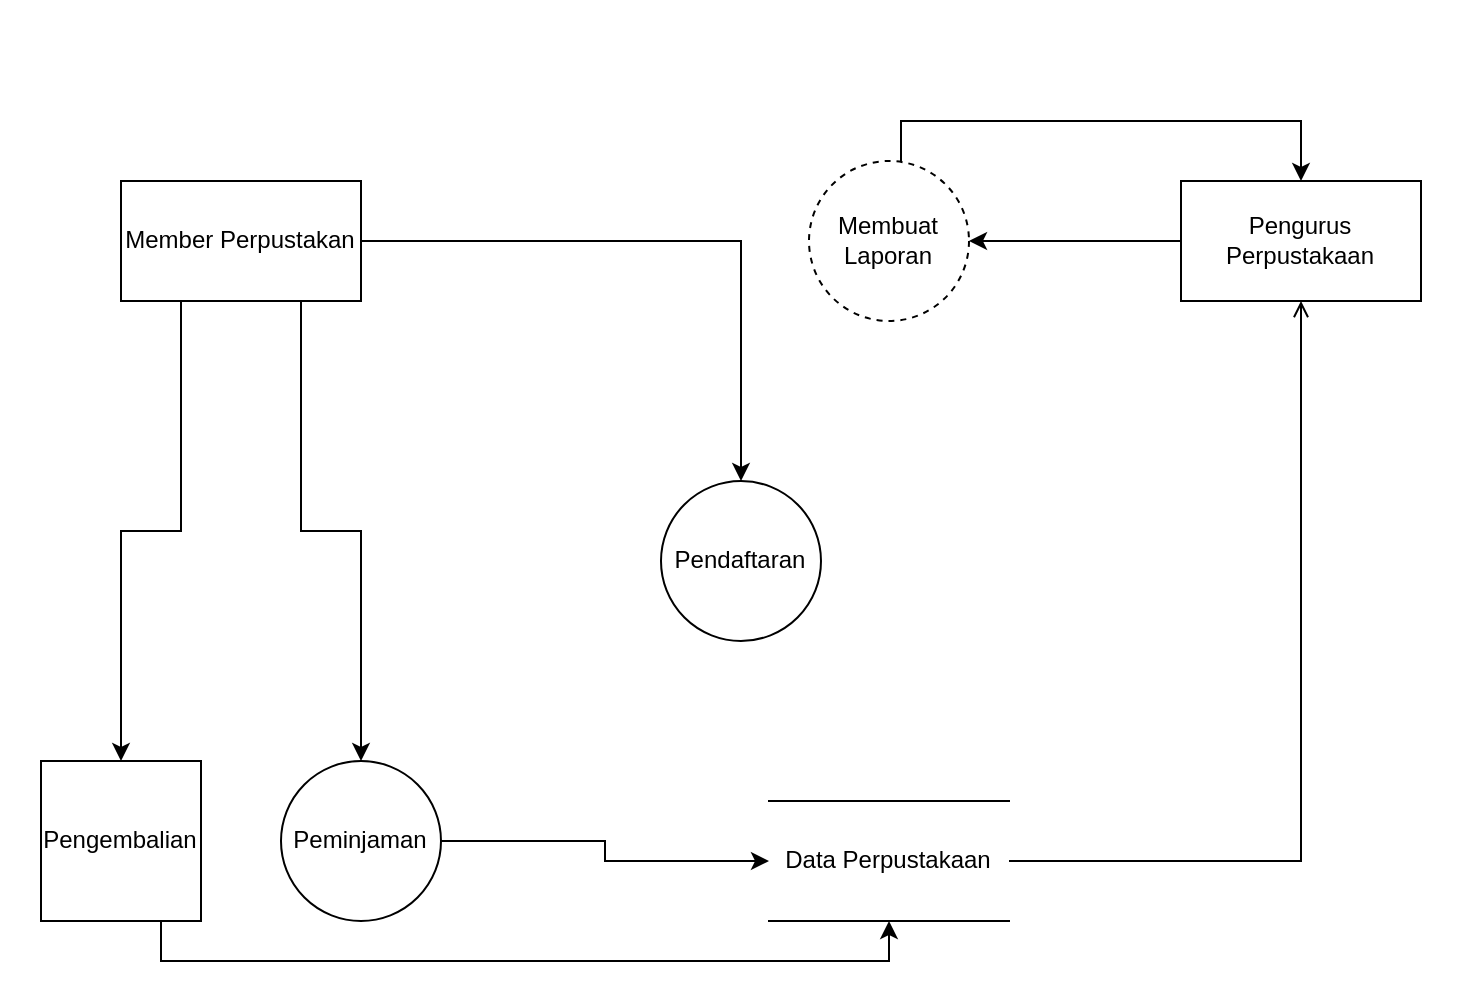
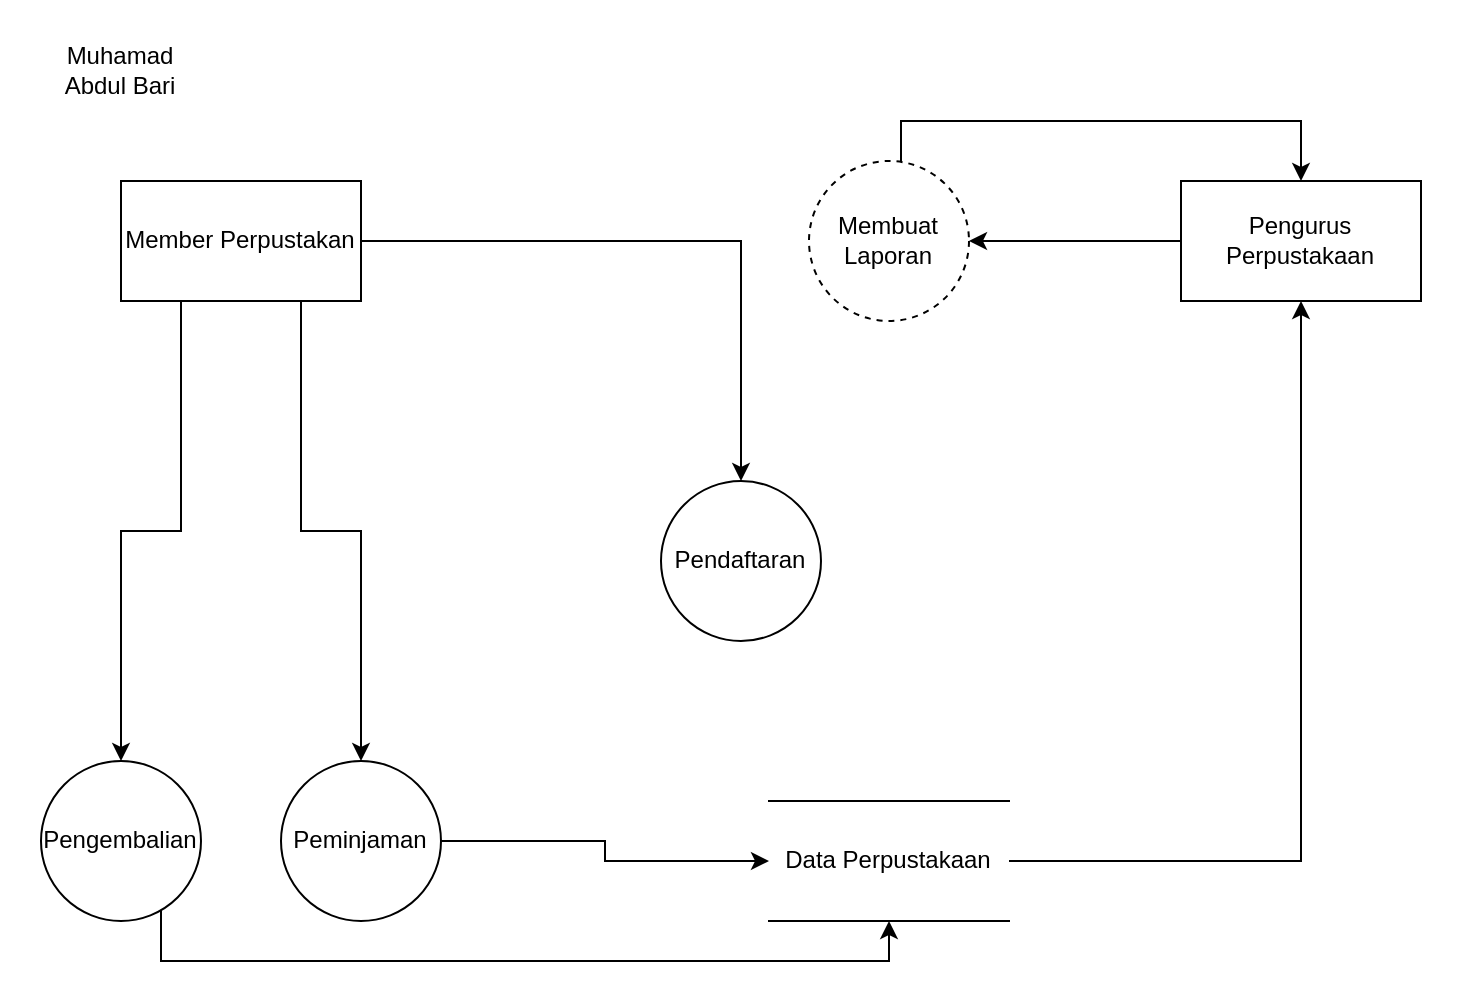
none -> (121, 71)
(1301, 312) -> (1301, 316)
(121, 841) -> (121, 841)
